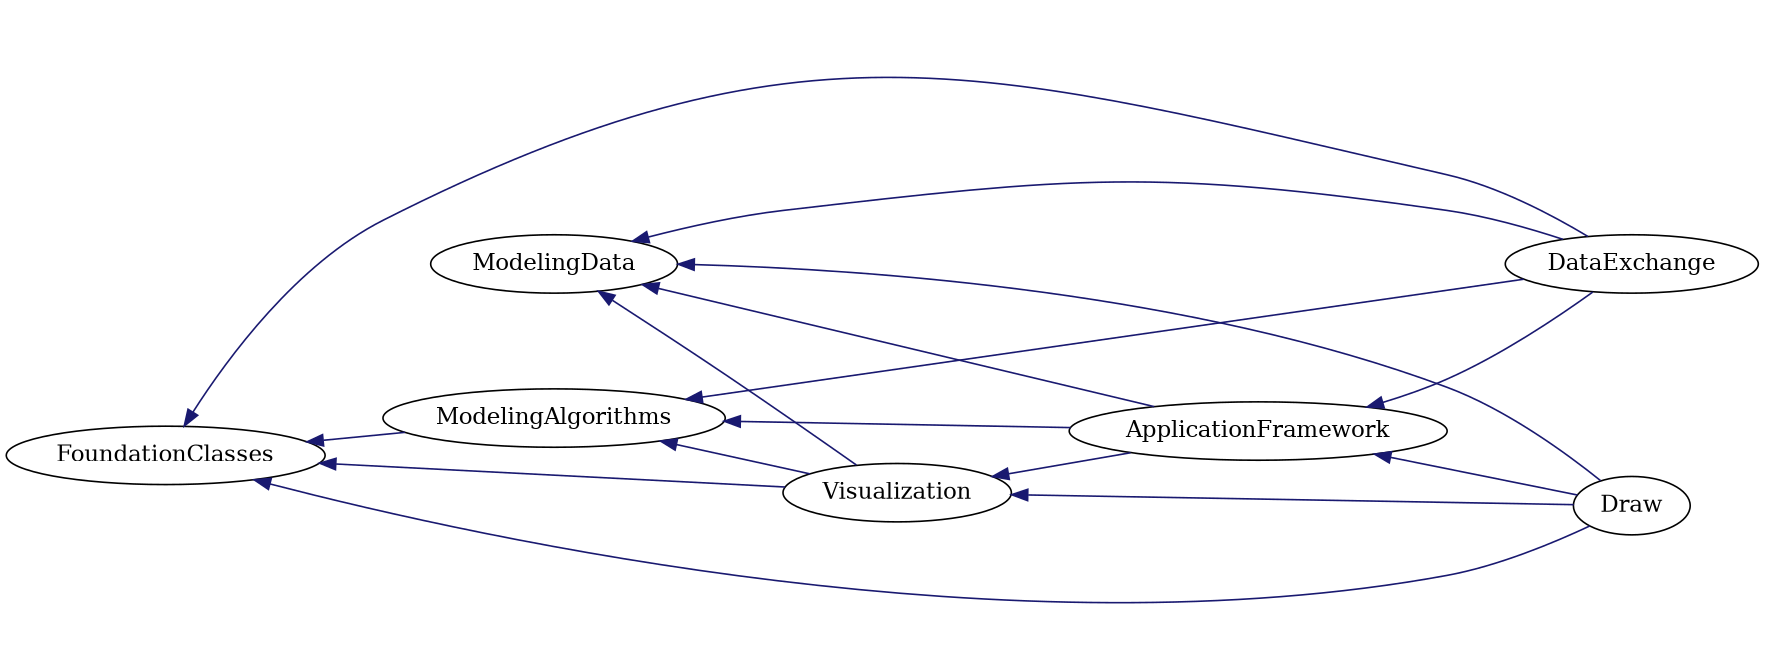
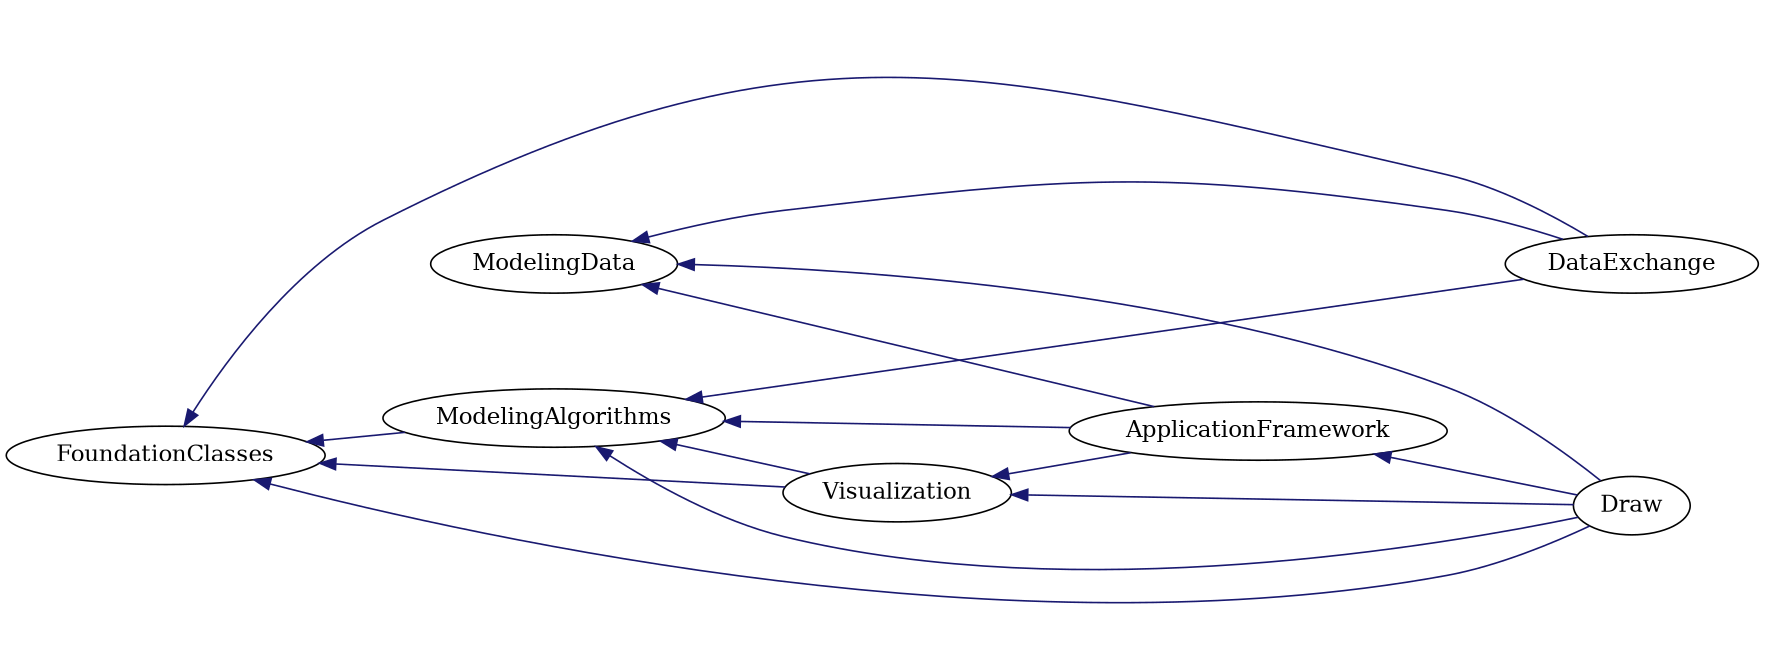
(1492, 356) -> none
(735, 381) -> none
none -> (1085, 569)
